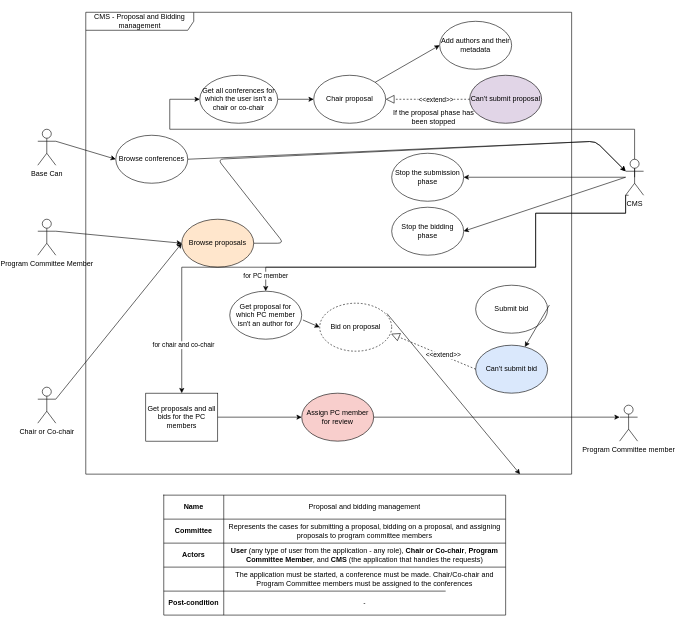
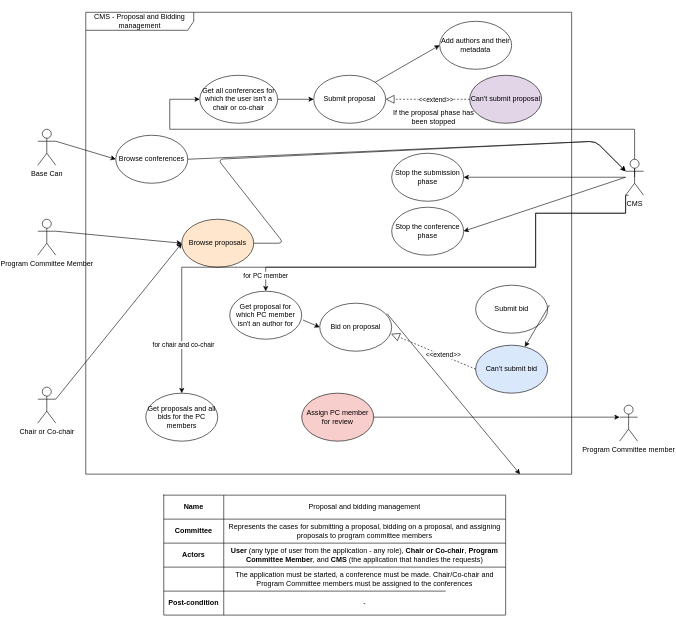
(350, 99) -> (350, 99)
(428, 231) -> (428, 231)
(356, 327) -> (356, 327)
(182, 417) -> (182, 417)
(296, 417) -> none
